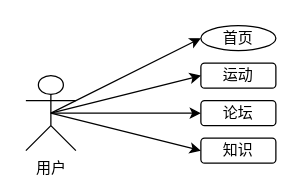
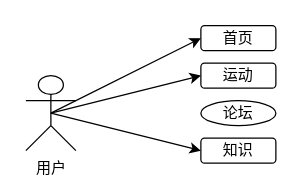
(238, 38) -> (238, 38)
(126, 113) -> none
(238, 113) -> (238, 113)
